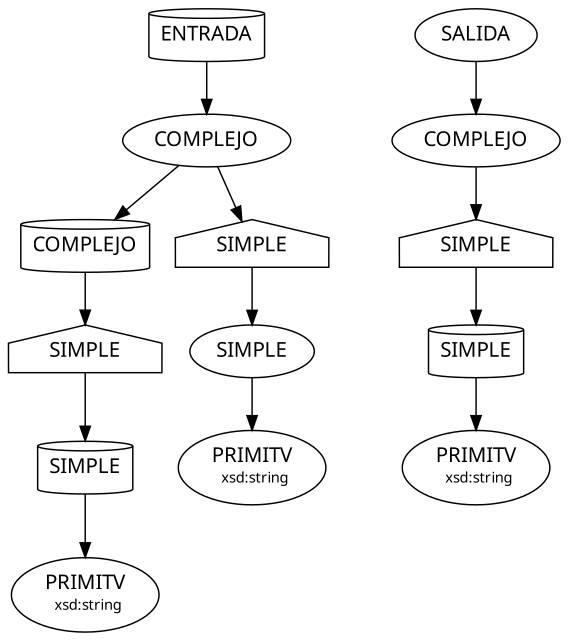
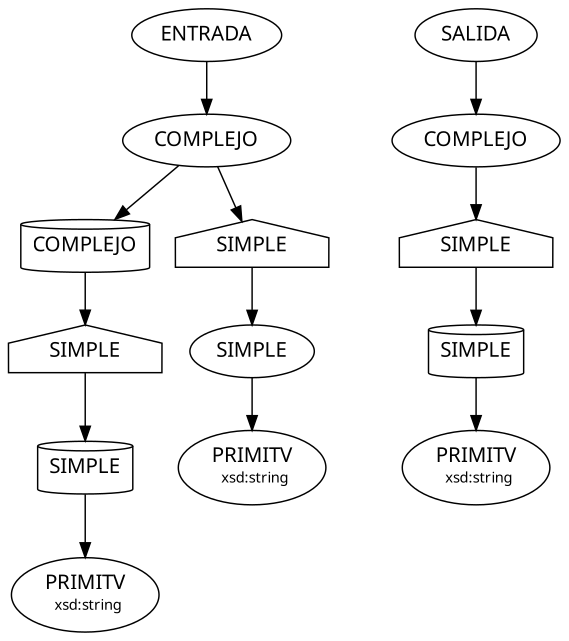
(207, 35) -> (207, 35)
